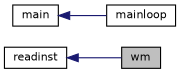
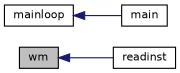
(88, 16) -> (103, 16)
(100, 58) -> (91, 58)
